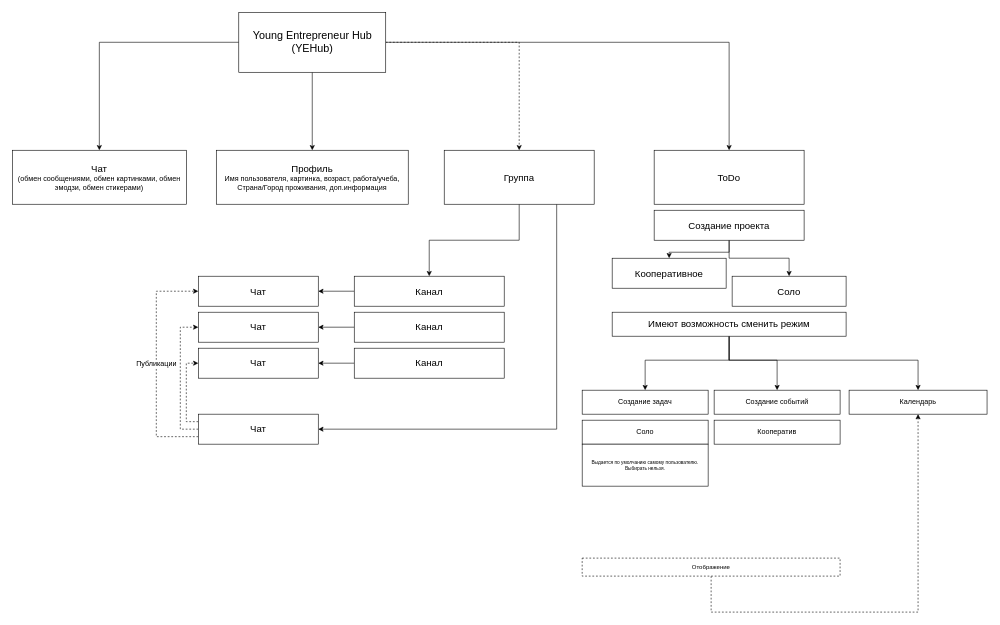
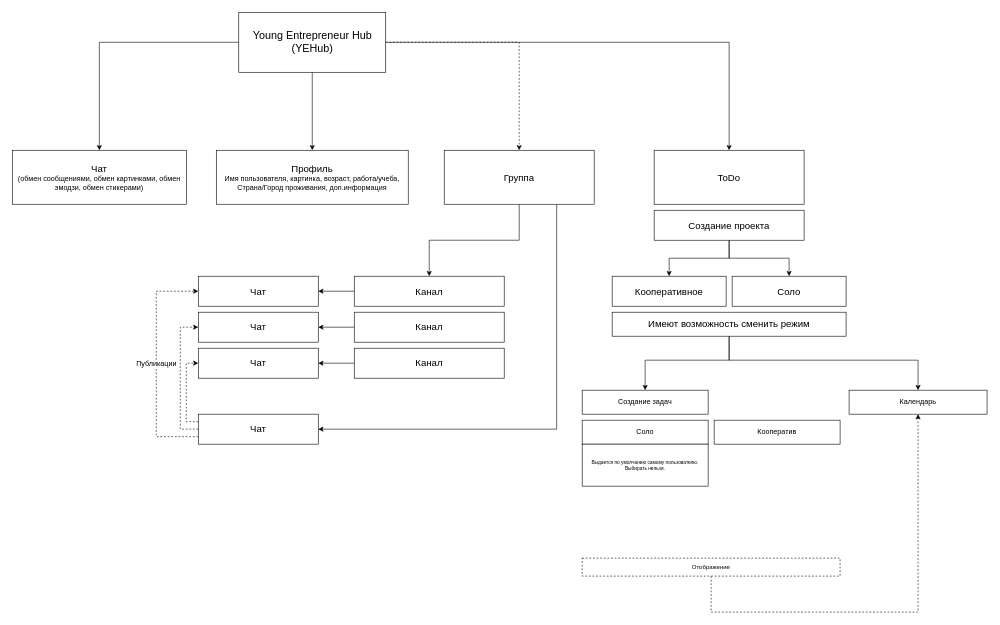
(669, 273) -> (669, 291)
(777, 384) -> none
(777, 402) -> none
